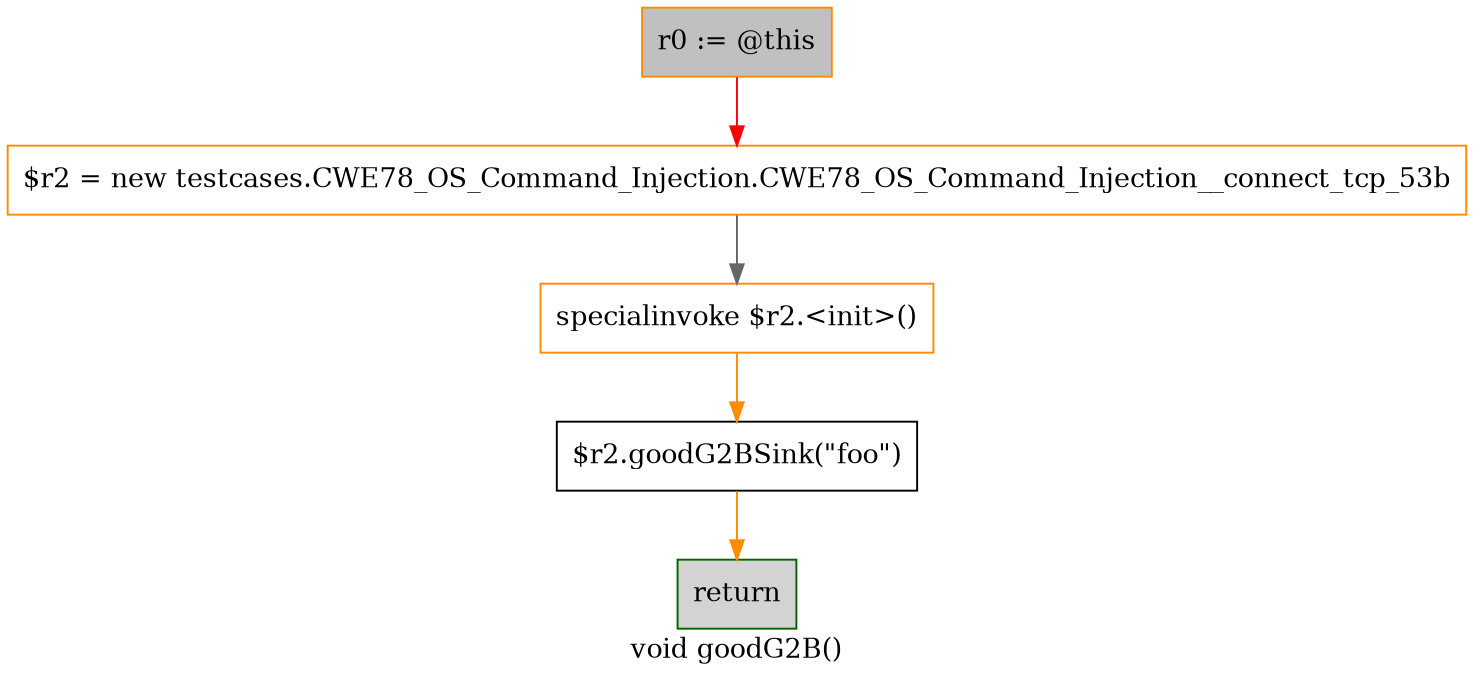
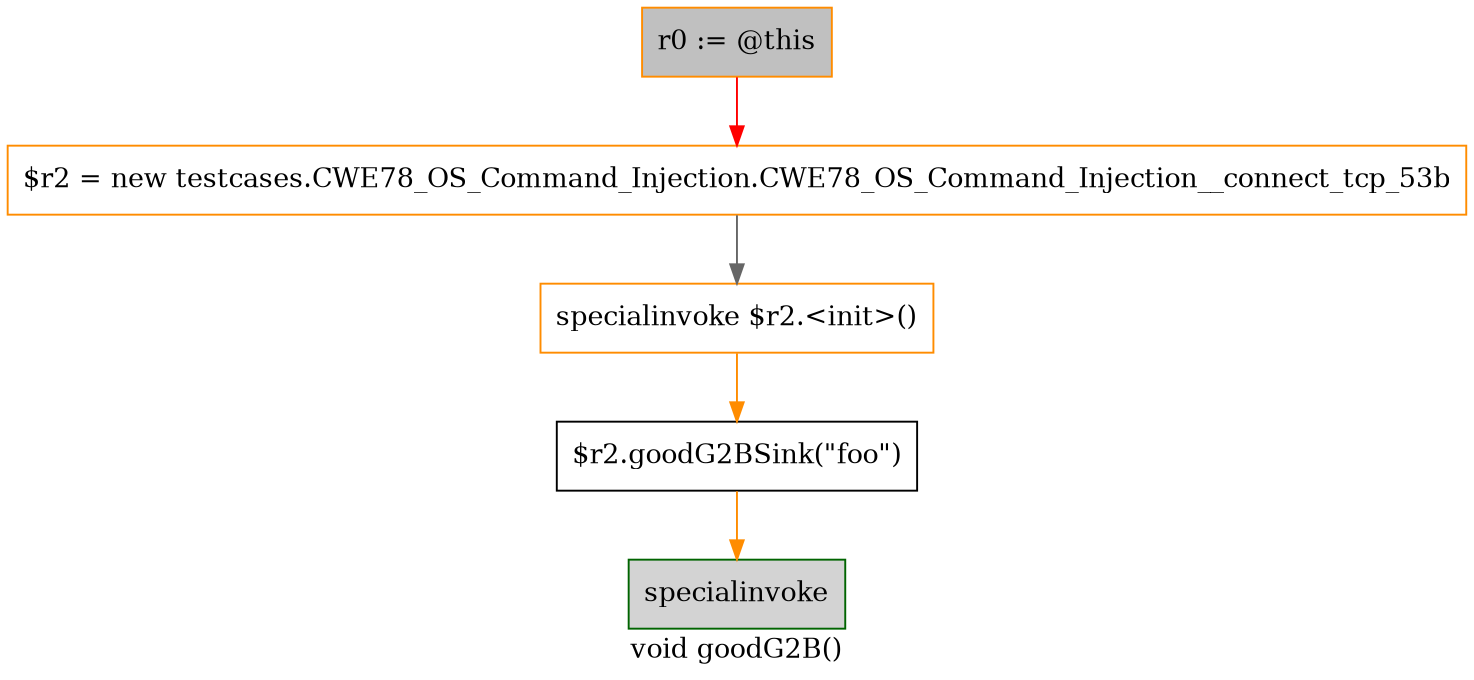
(737, 594) -> (737, 594)
